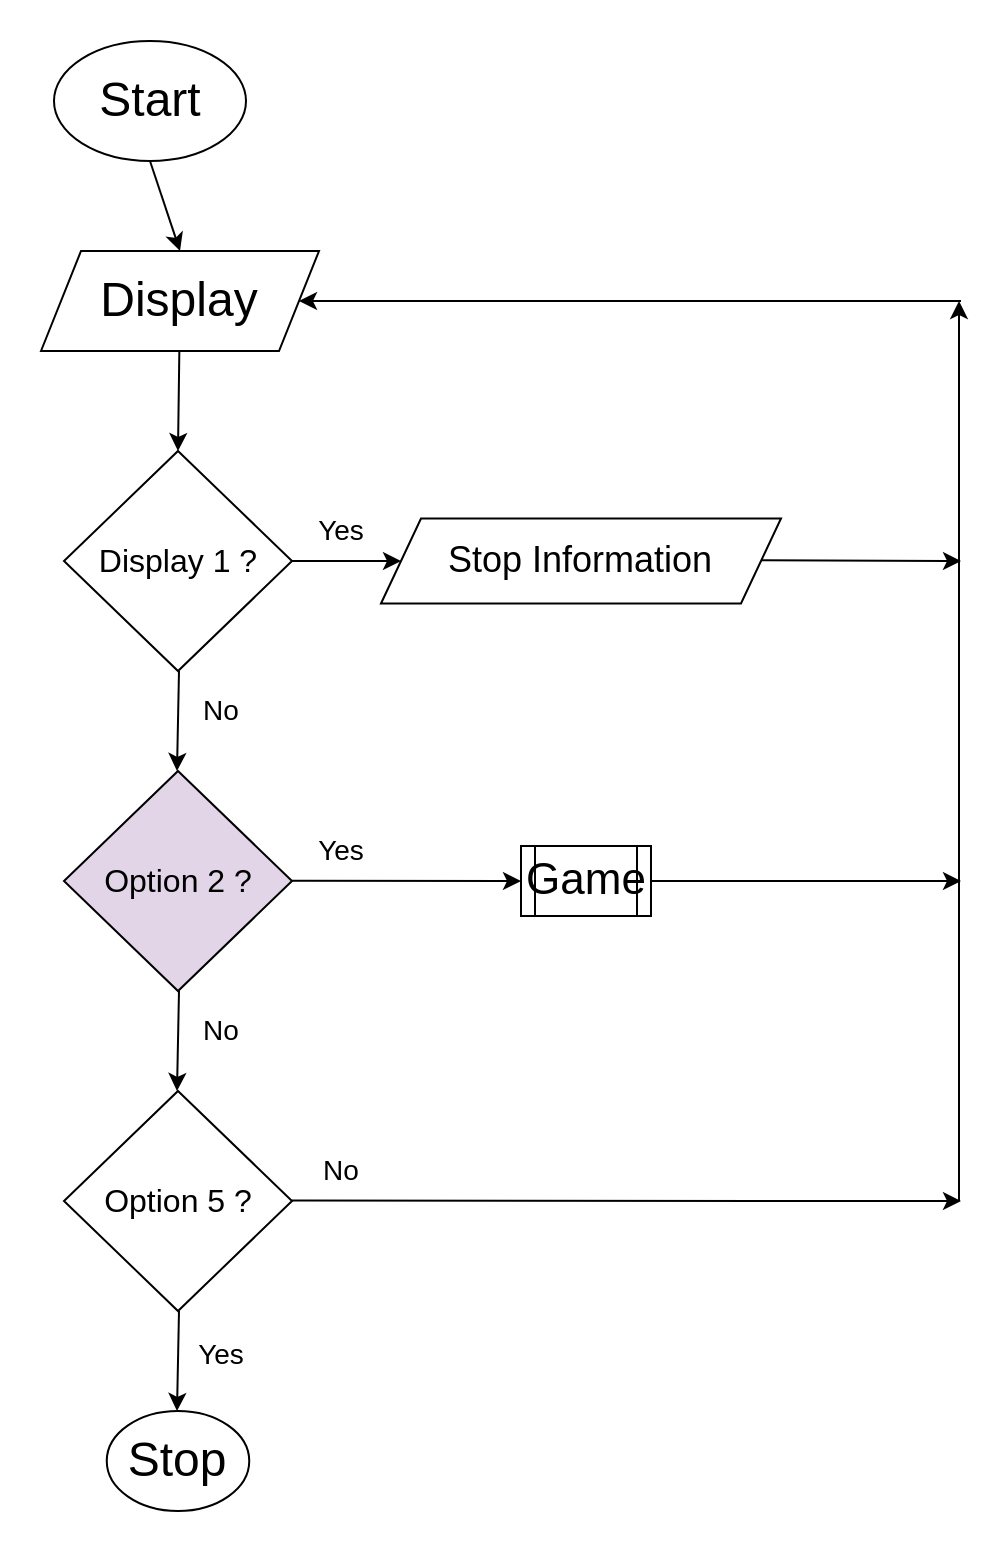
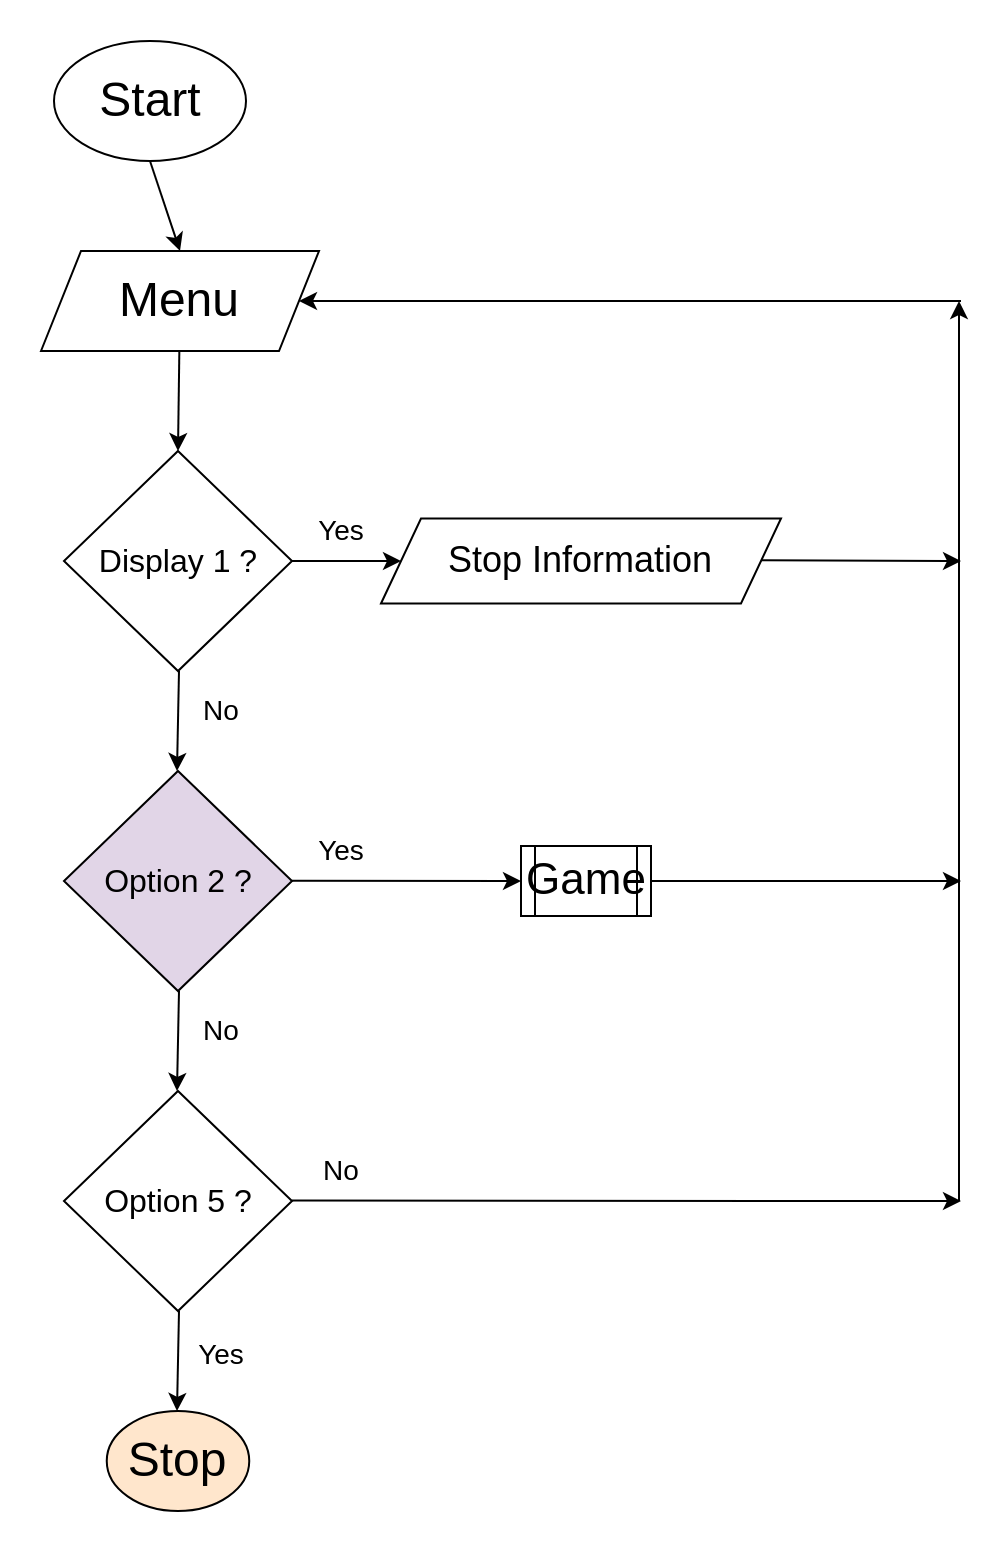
(180, 301) -> (180, 301)
(178, 1461) -> (178, 1461)
